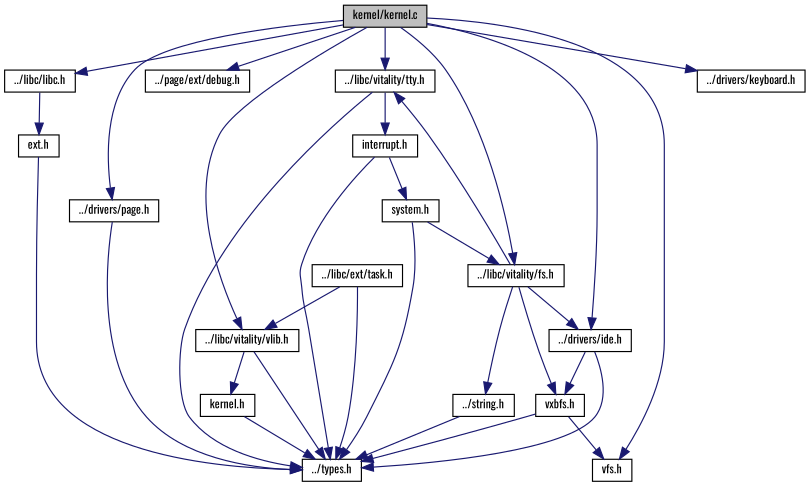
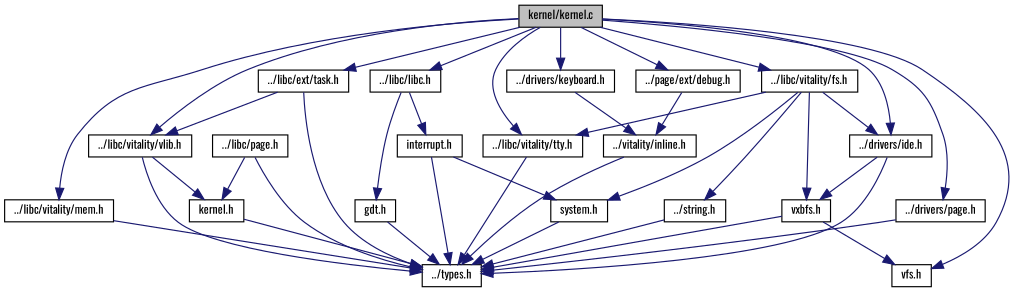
none -> (438, 47)
(385, 108) -> (416, 108)
(39, 146) -> (375, 211)
none -> (250, 146)
none -> (650, 146)
none -> (59, 211)
(458, 240) -> (714, 153)
